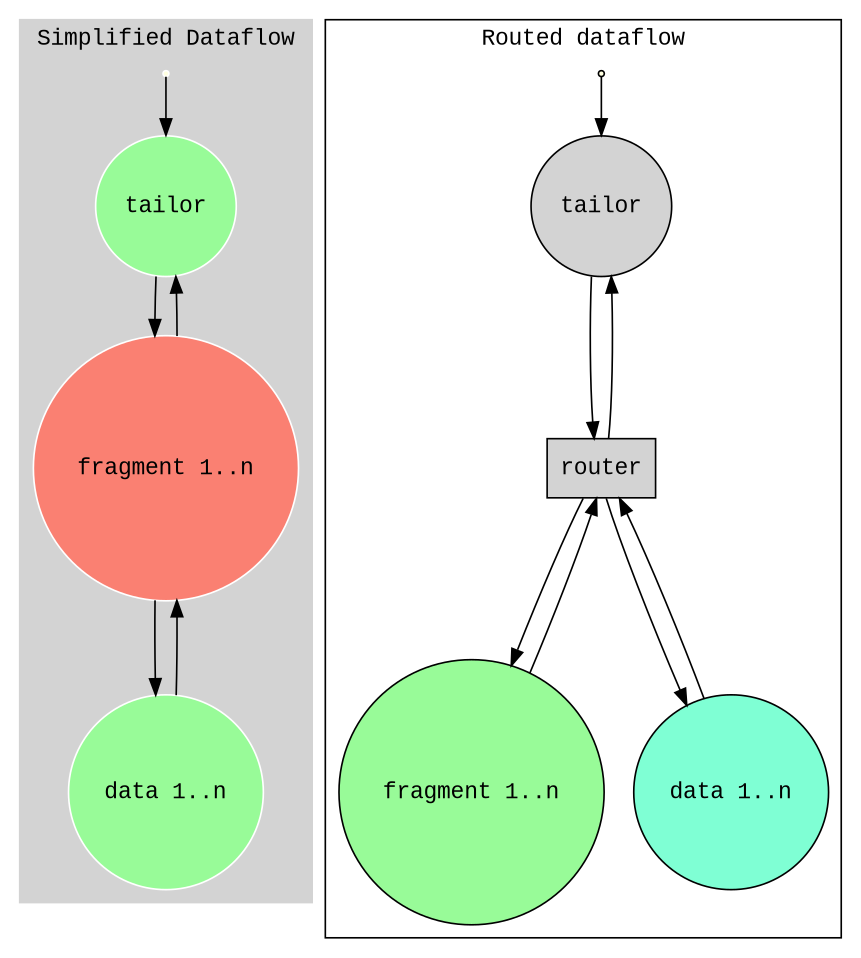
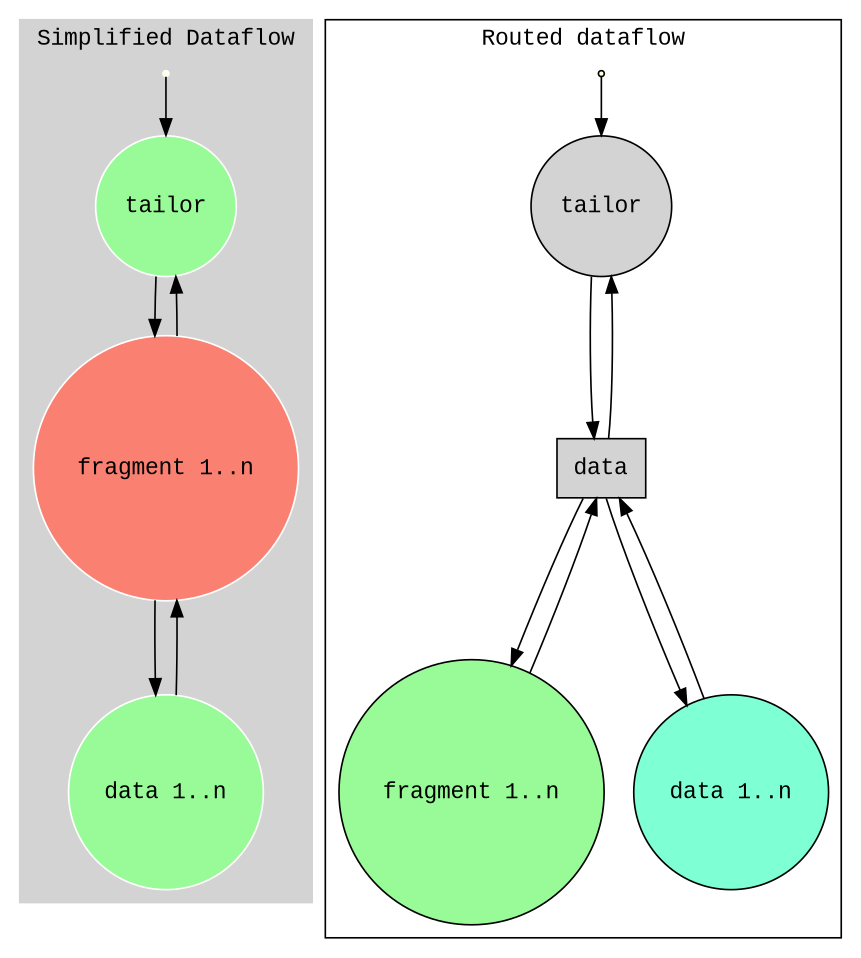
(601, 468) -> (601, 468)
